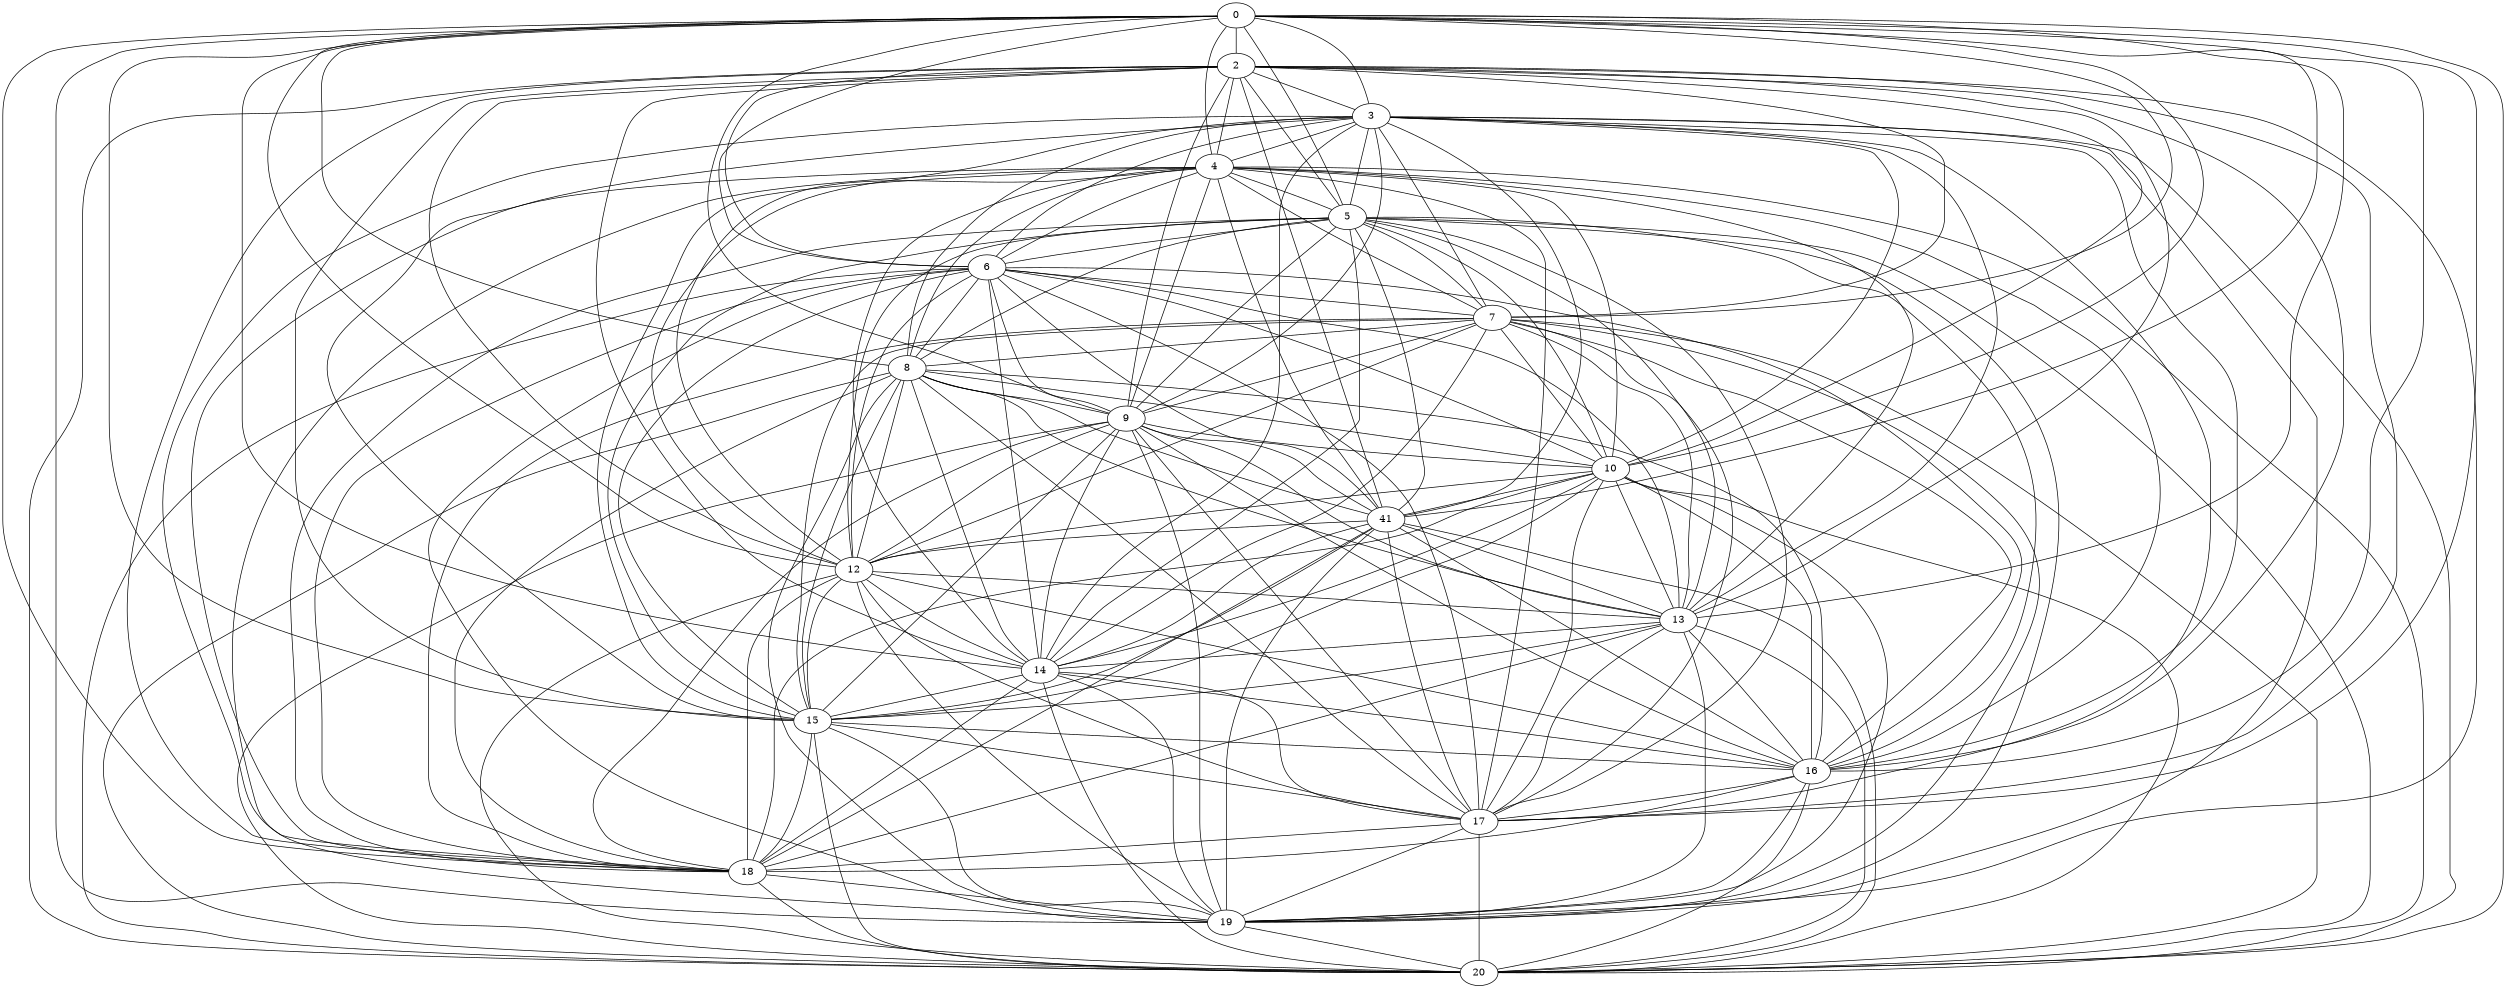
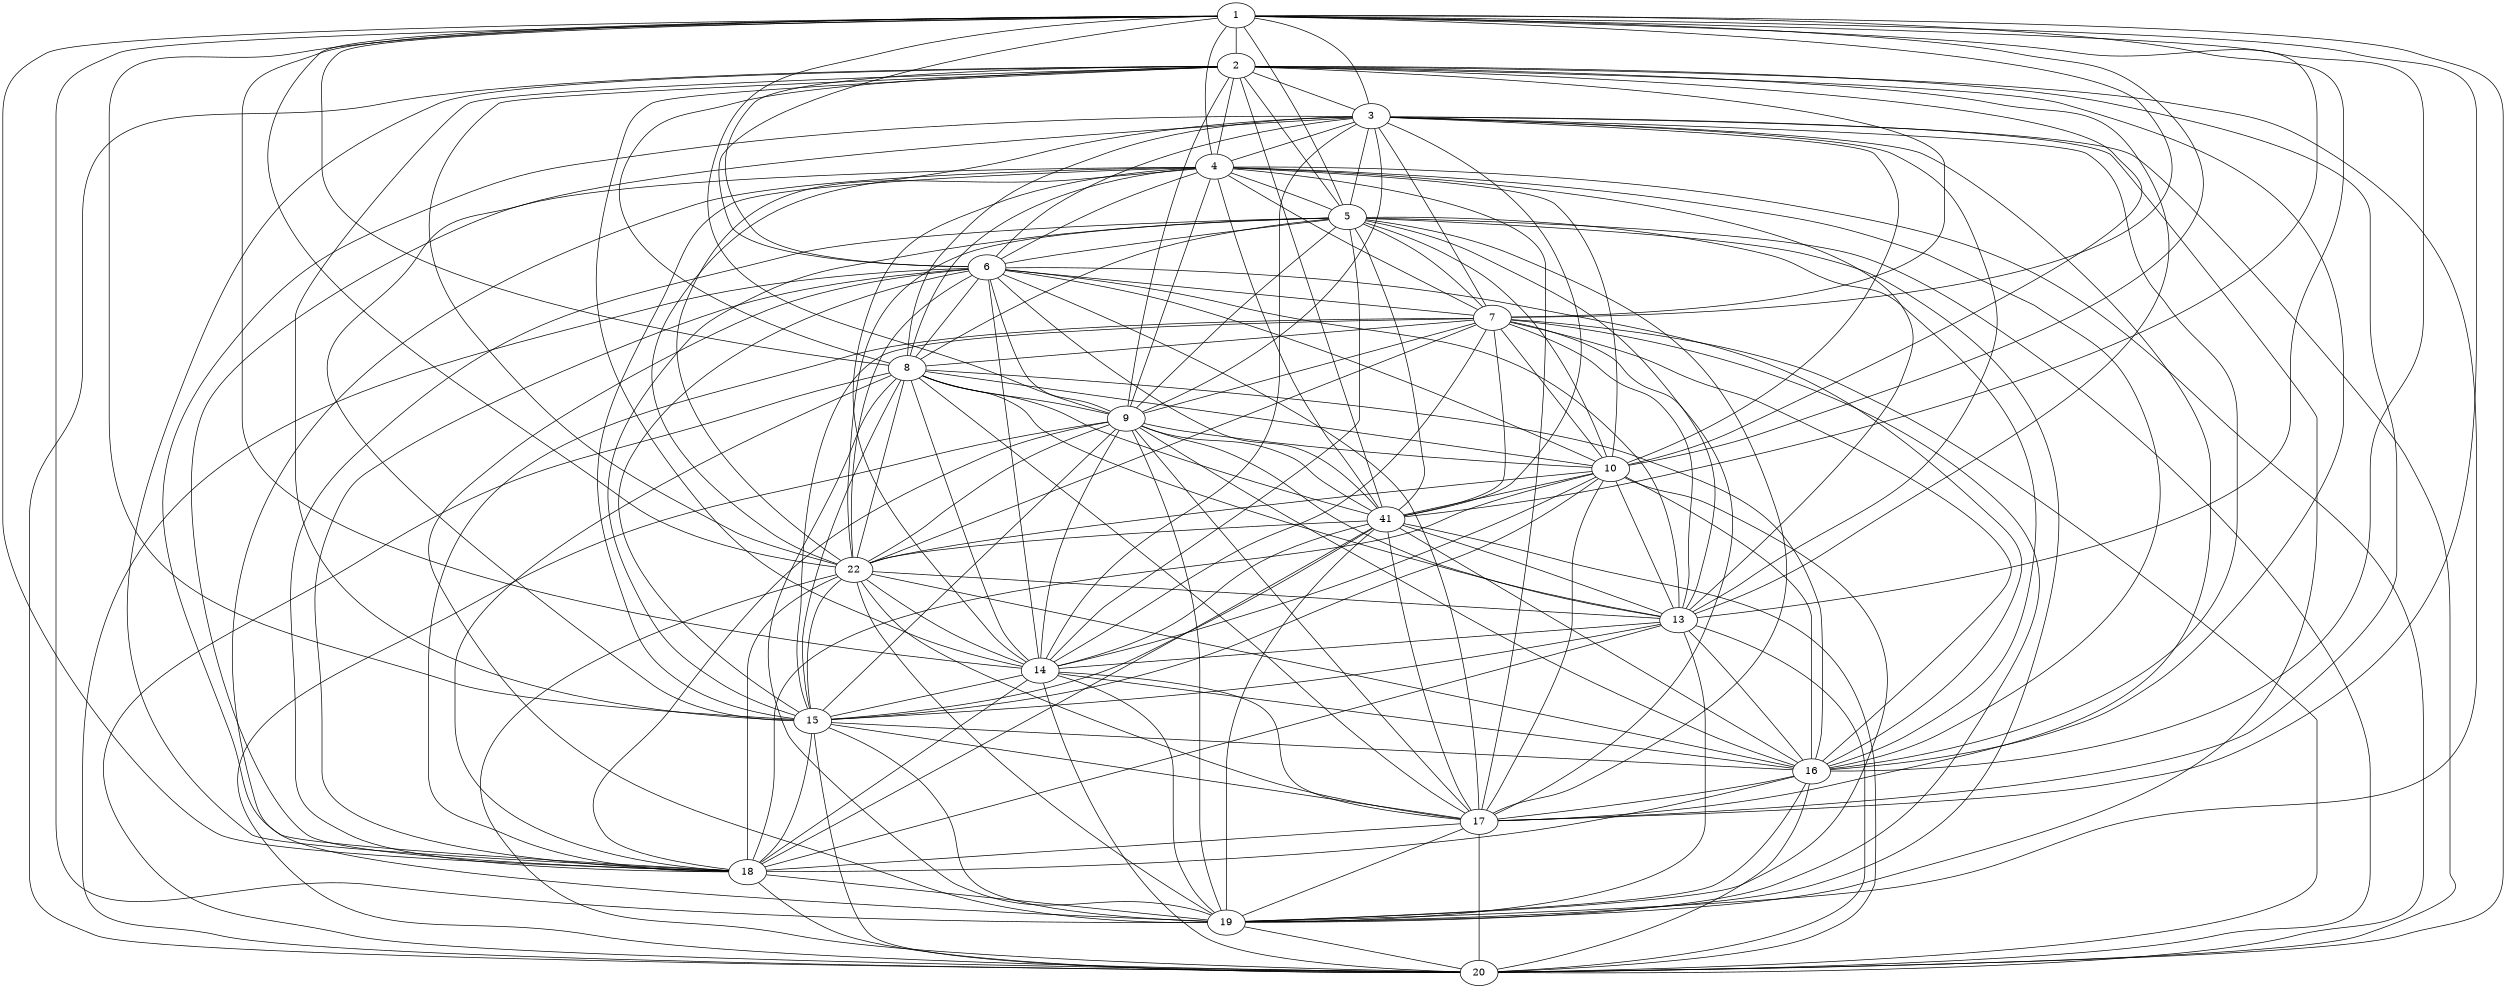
(1236, 15) -> (1236, 15)
none -> (729, 104)
none -> (1505, 446)
(854, 570) -> (854, 570)
(1563, 708) -> none
(2165, 754) -> none
